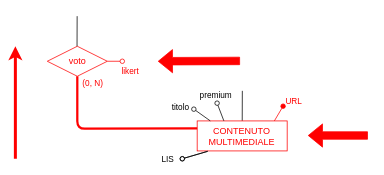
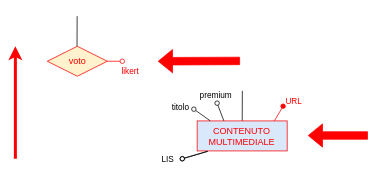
(77, 61) -> (77, 61)
(113, 129) -> none
(242, 136) -> (242, 136)
